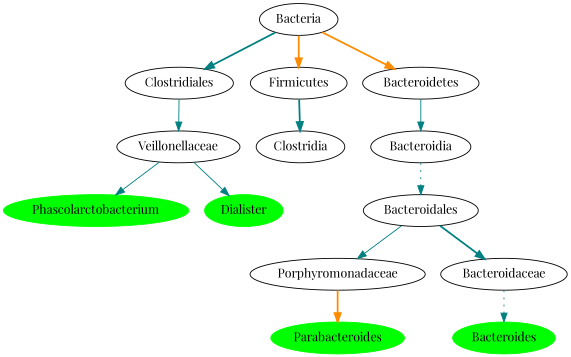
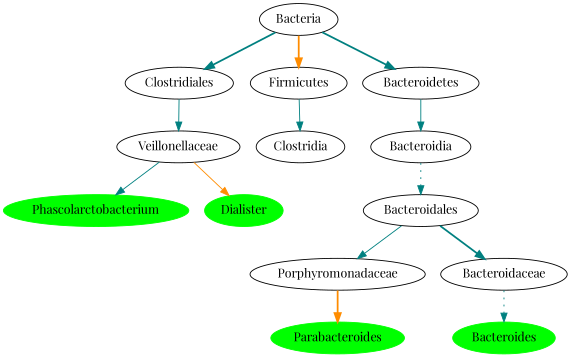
(354, 49) -> (354, 49)
(299, 111) -> (299, 111)
(208, 176) -> (208, 176)
